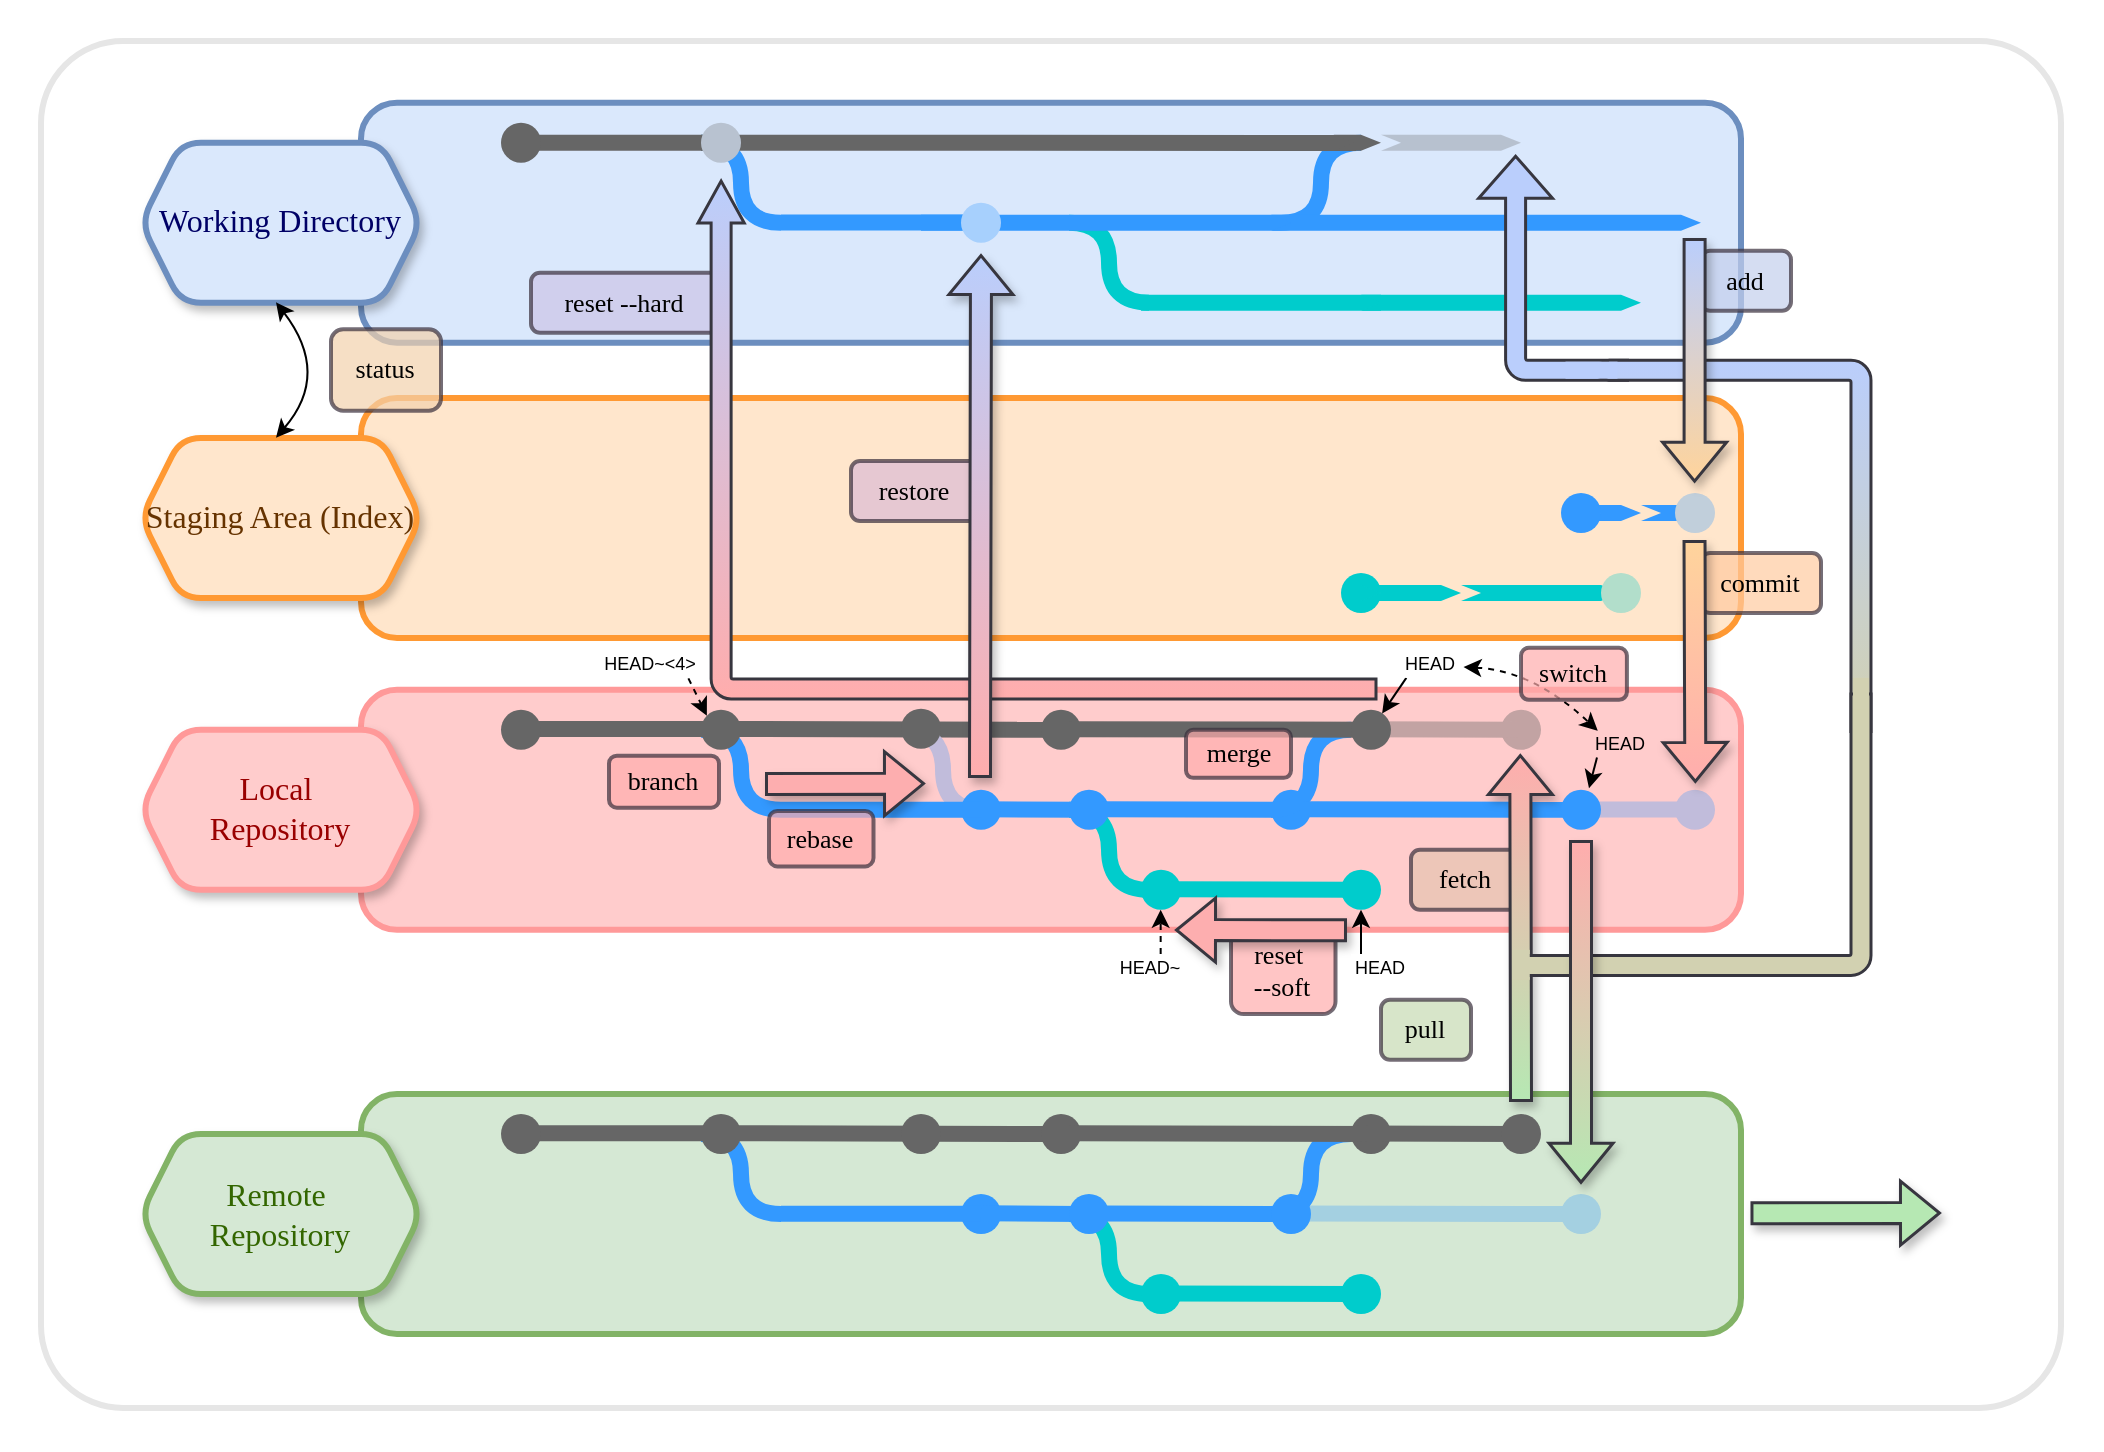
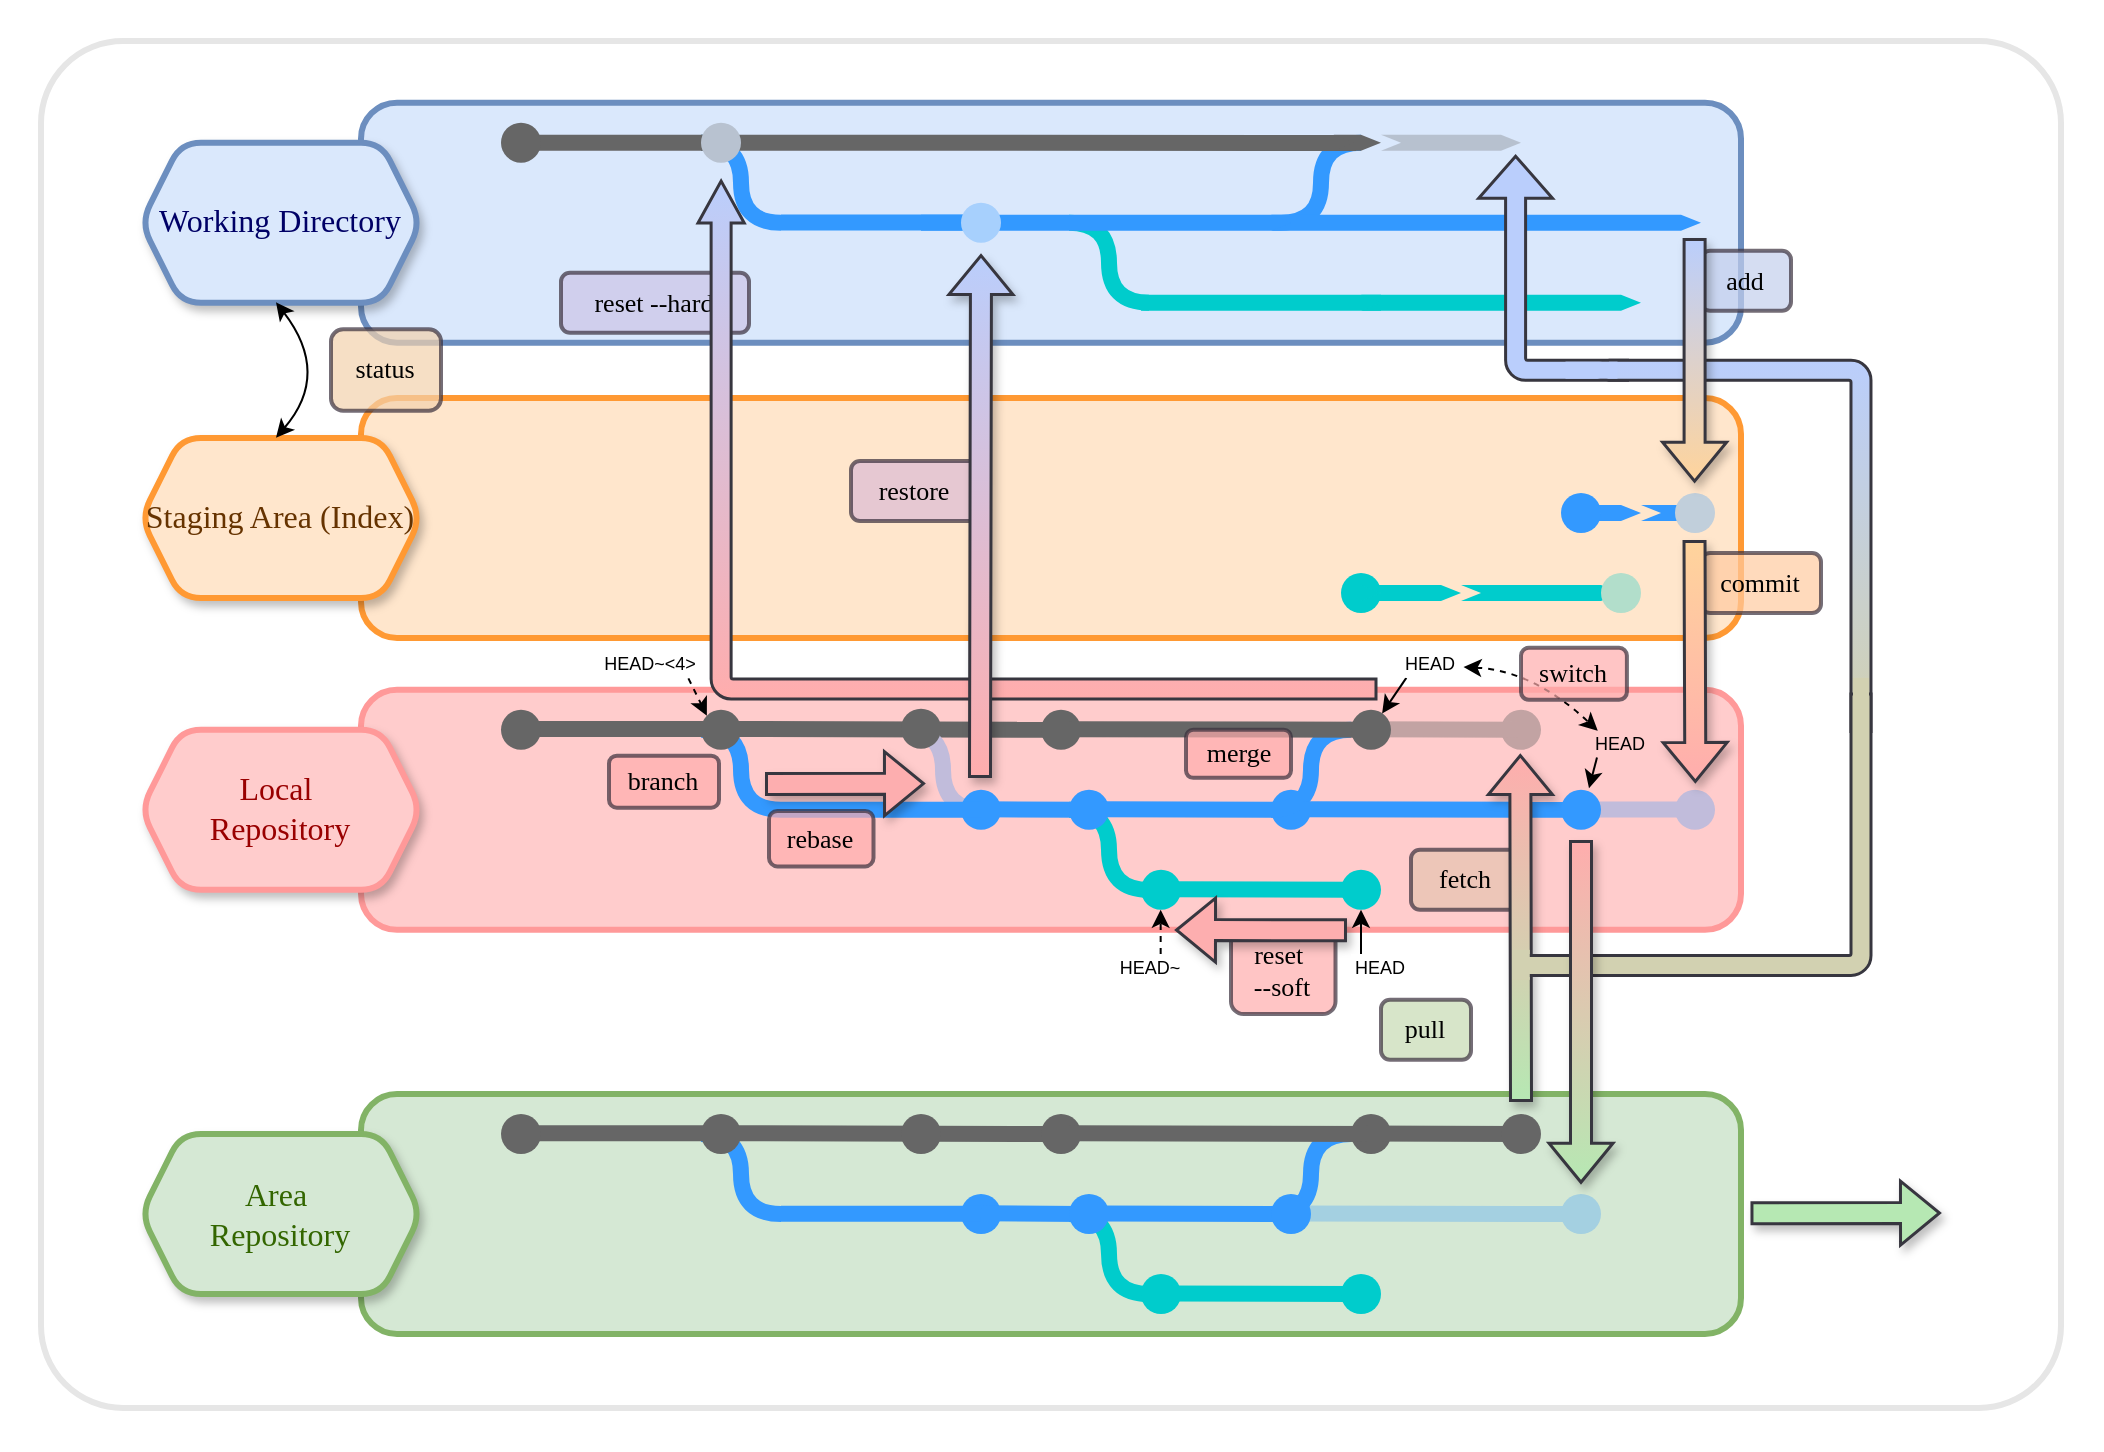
(625, 303) -> (655, 303)
(281, 1215) -> (281, 1215)
